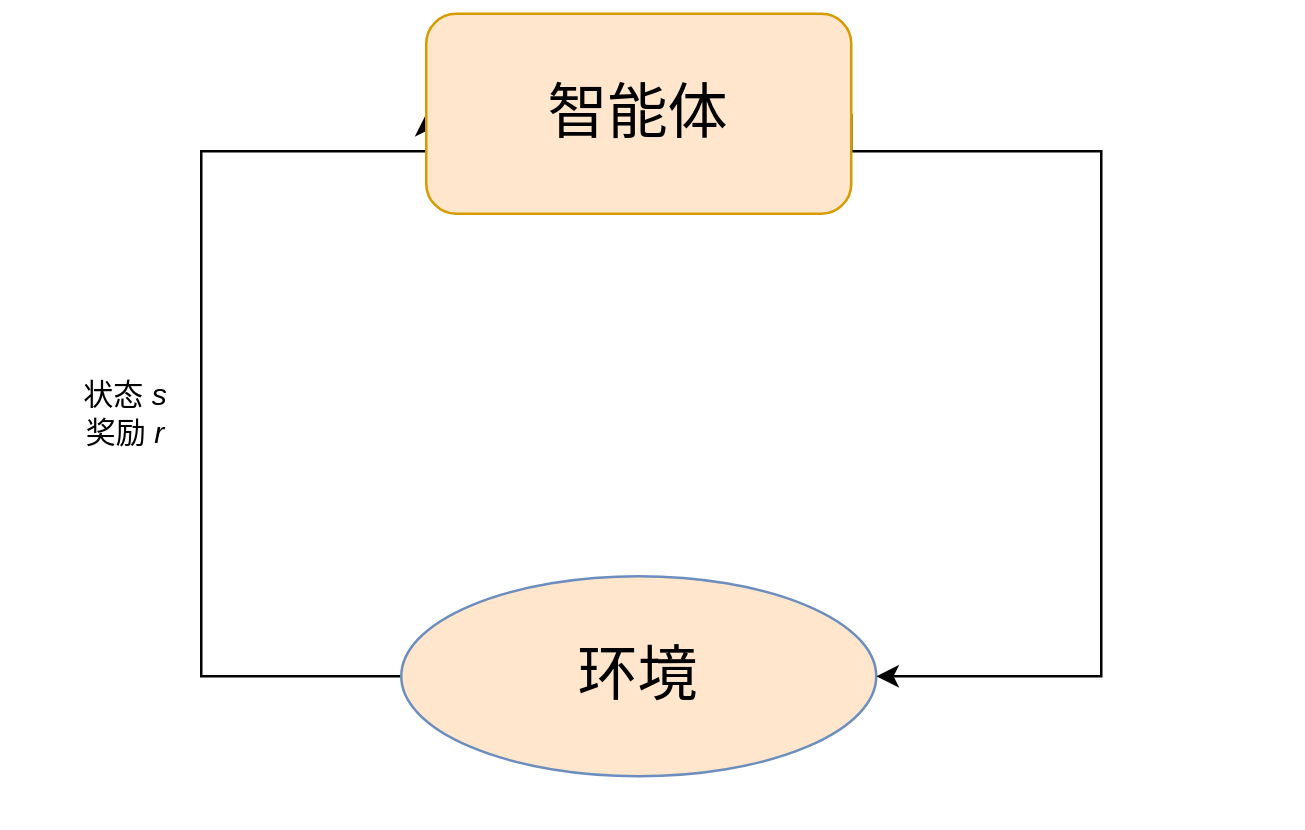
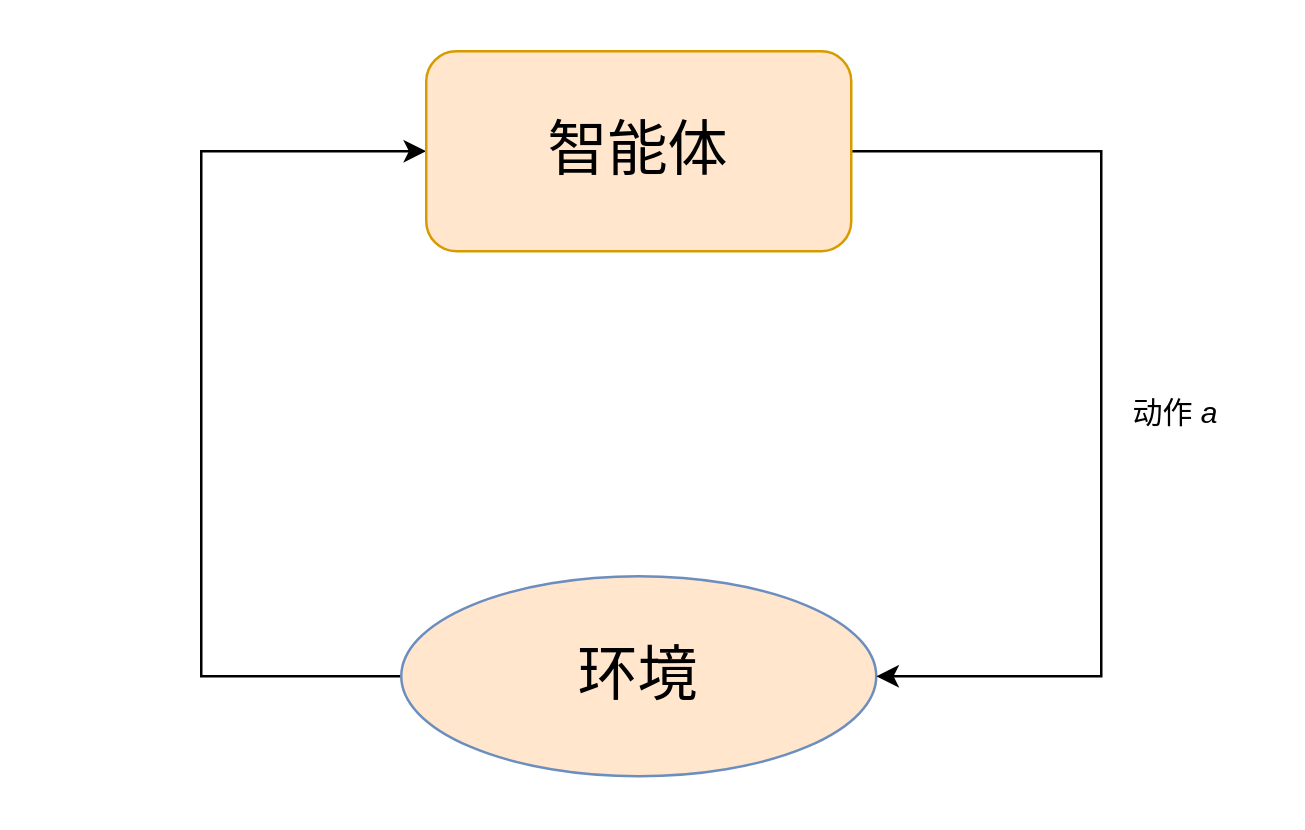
(639, 114) -> (639, 151)
(126, 414) -> none
none -> (1176, 414)
